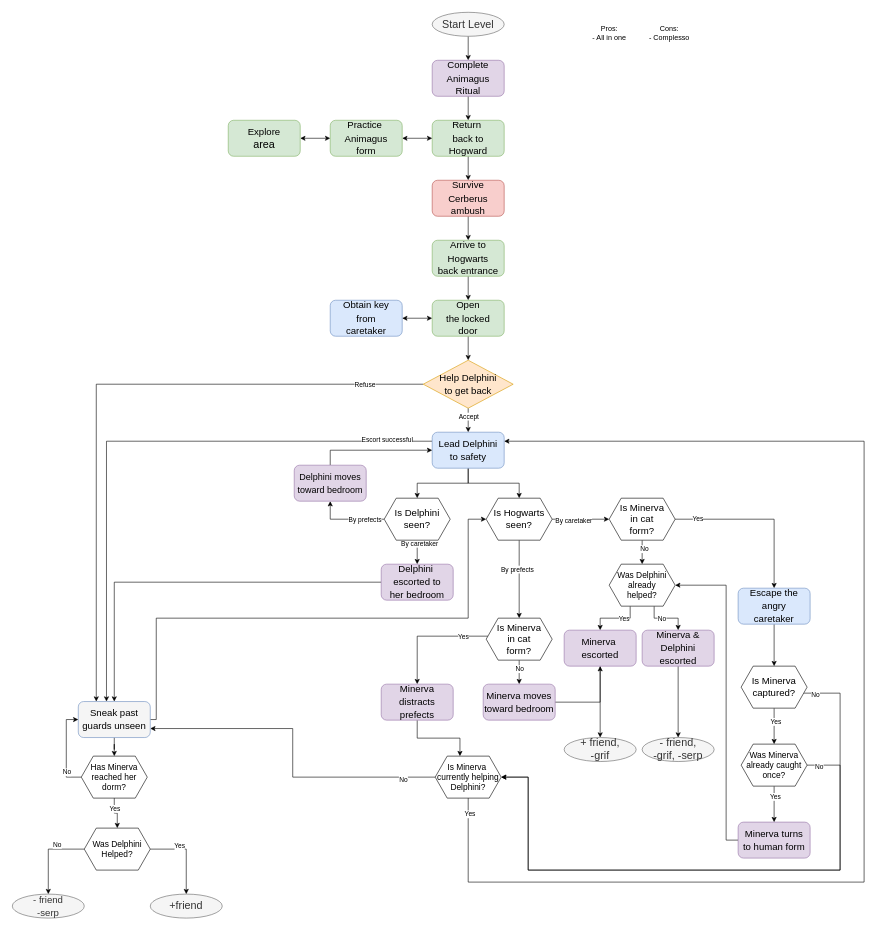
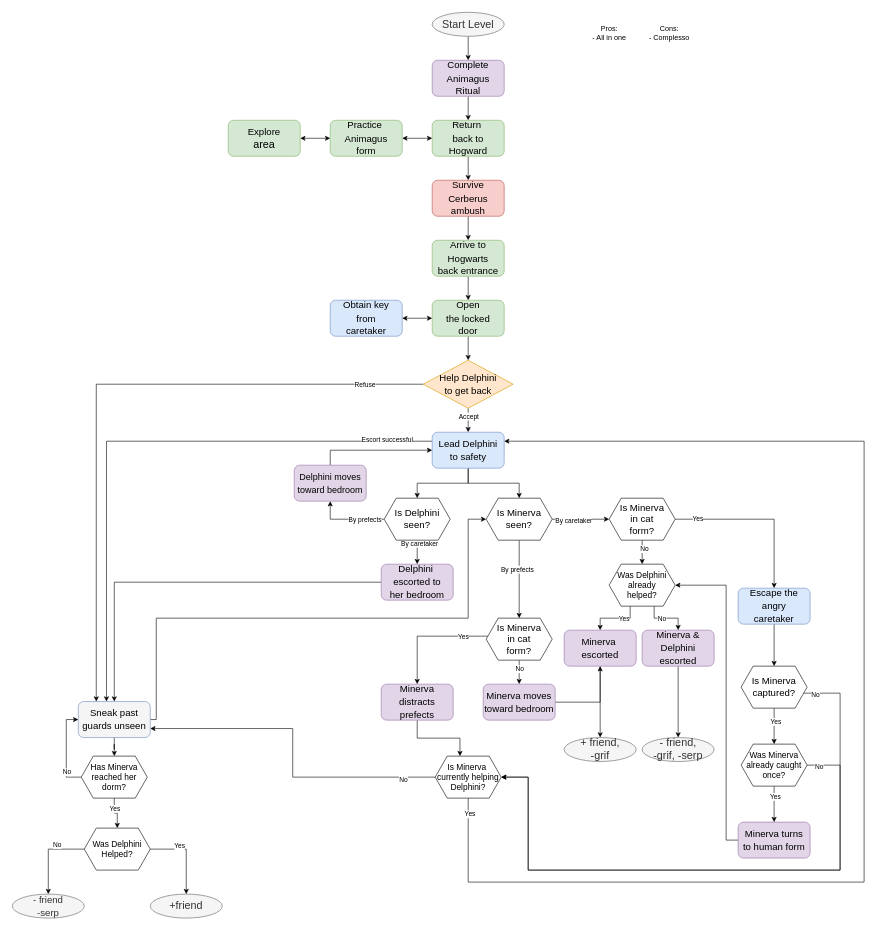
(519, 519) -> (519, 519)
